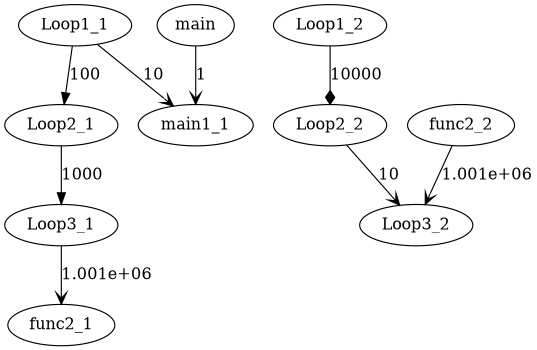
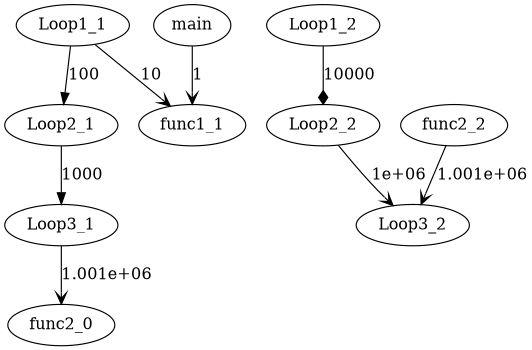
(196, 125) -> (192, 125)
(389, 175) -> (399, 175)
(61, 325) -> (61, 325)
